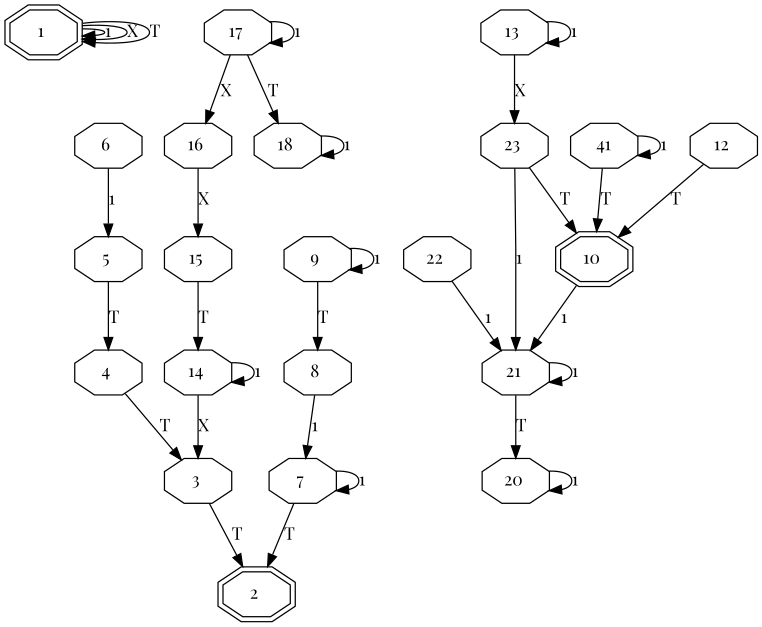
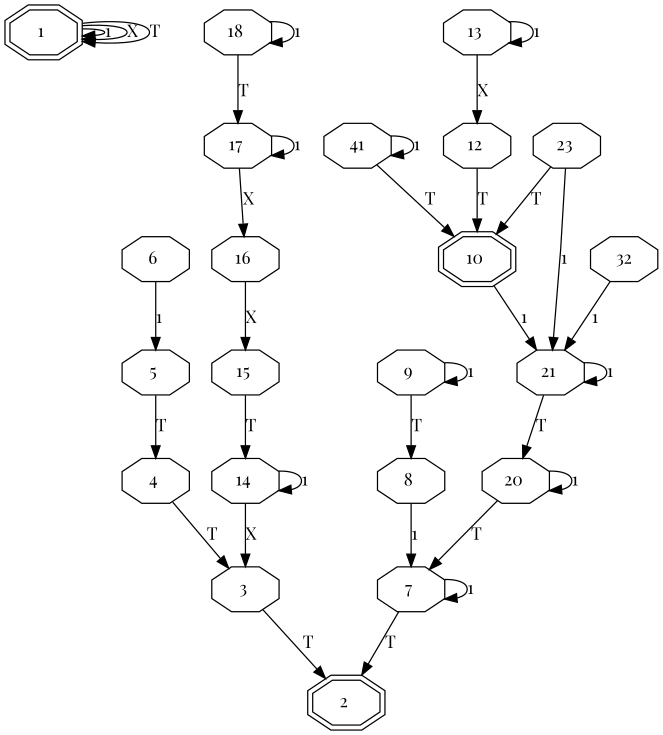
(260, 83) -> (238, 83)
(515, 83) -> (477, 83)
(437, 259) -> (624, 259)
none -> (468, 530)
